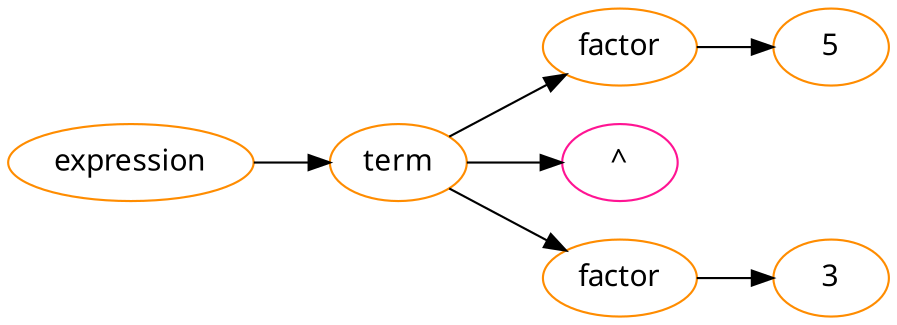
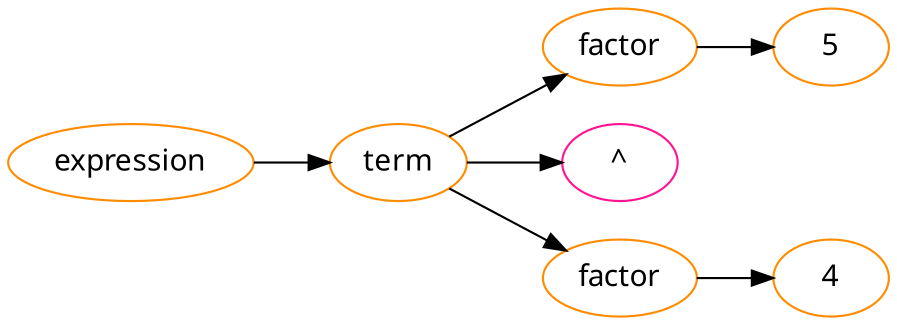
(831, 278) -> (831, 278)
